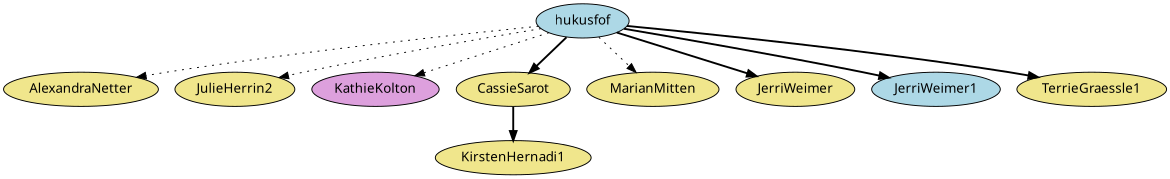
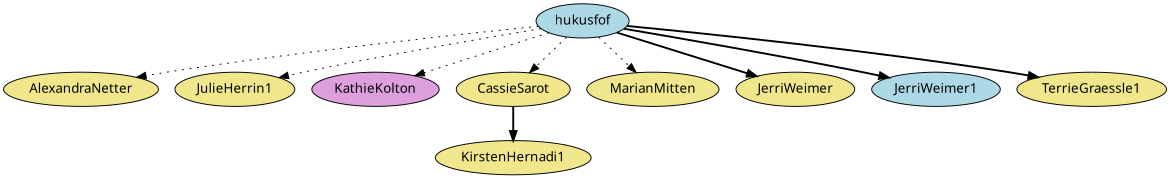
(551, 52) -> (551, 52)
(235, 89) -> (235, 89)
